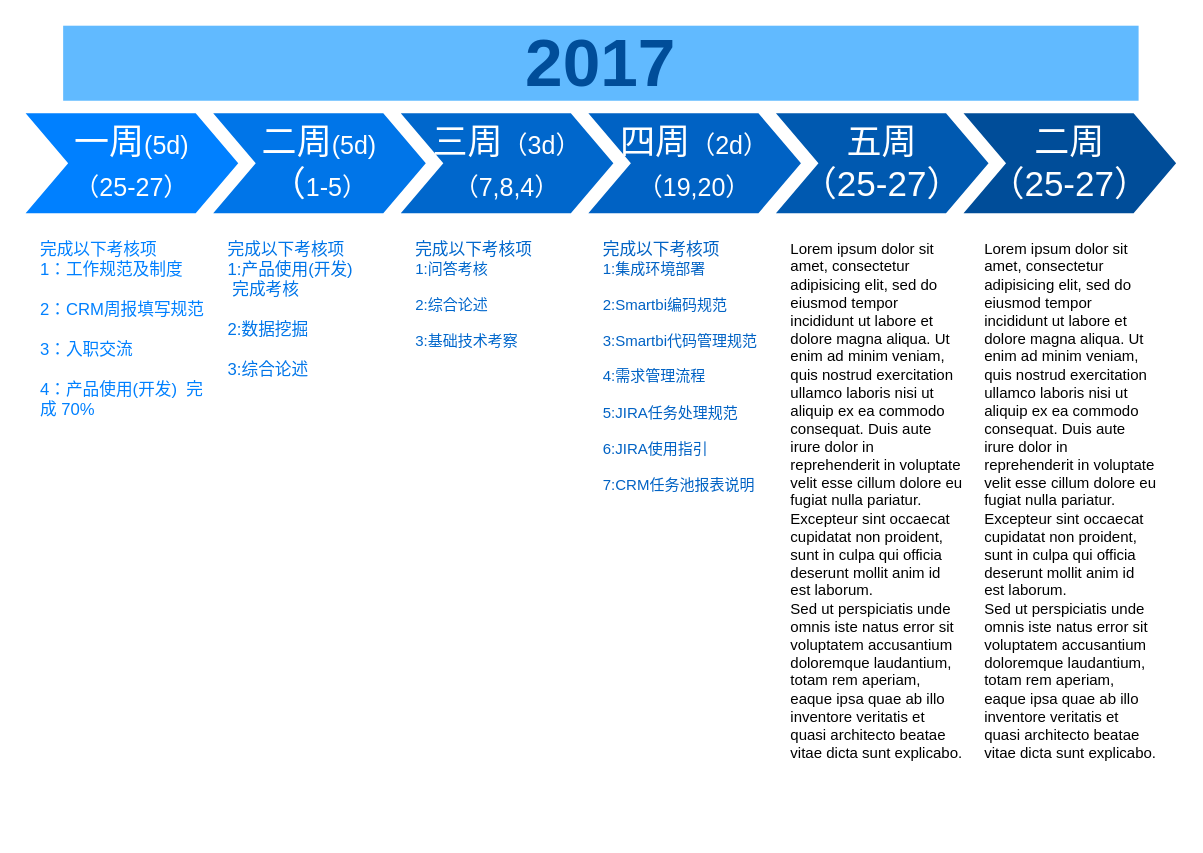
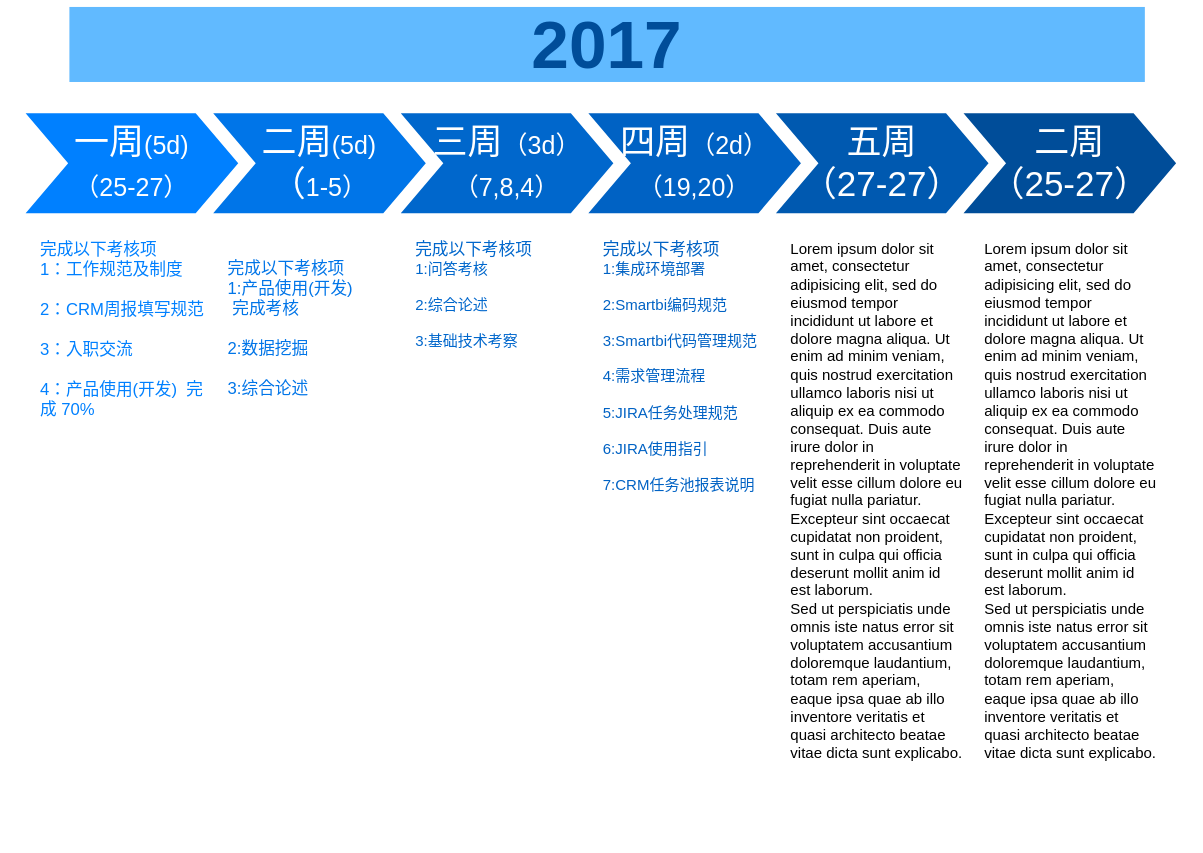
(601, 63) -> (607, 44)
(882, 163) -> (882, 163)
(313, 532) -> (313, 551)
